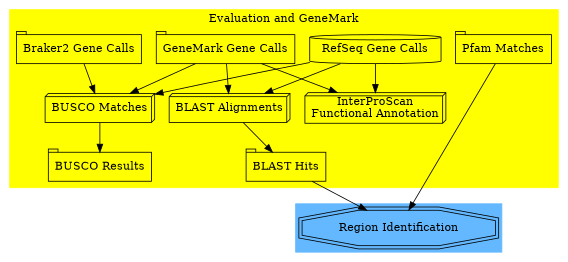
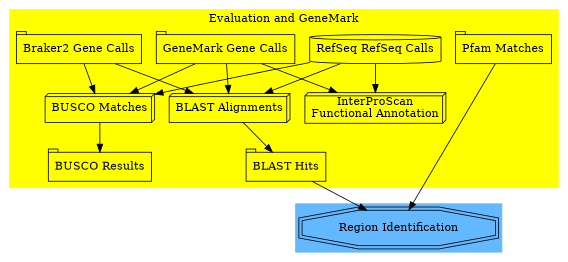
(375, 49) -> (375, 49)
none -> (150, 77)
